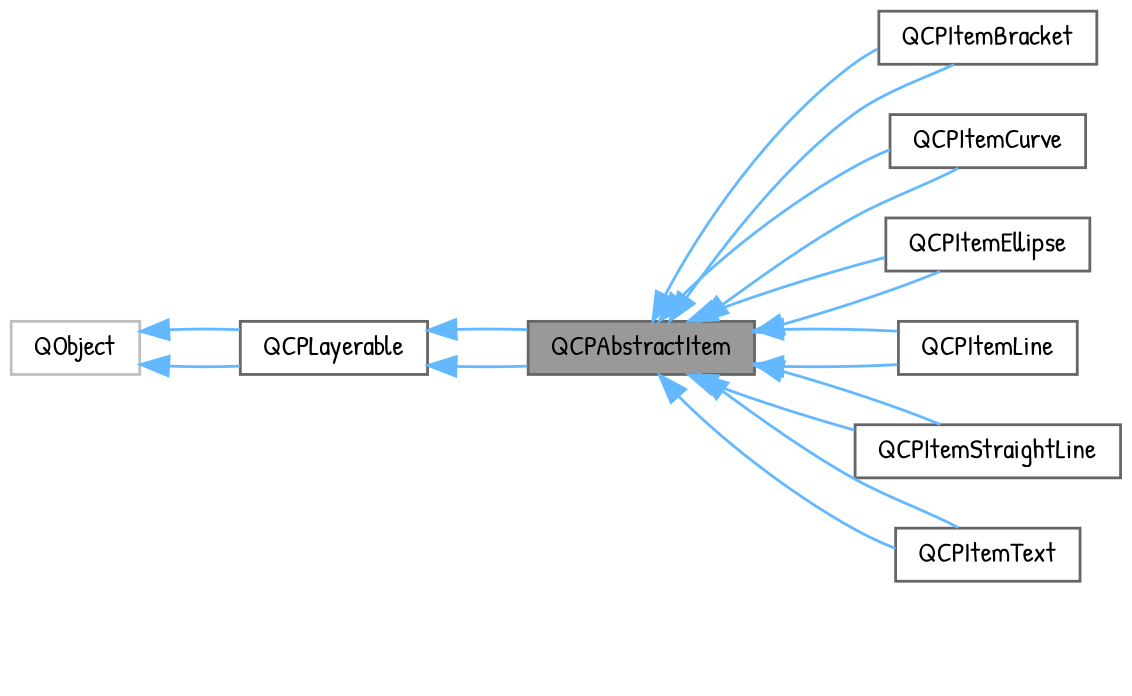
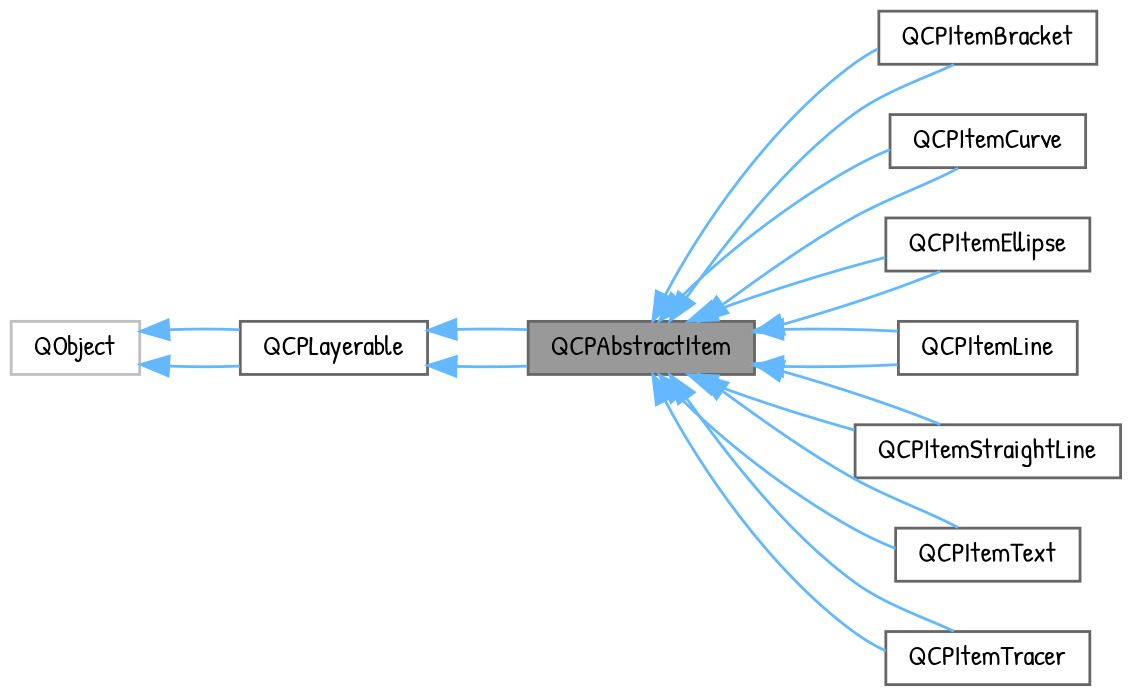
none -> (988, 658)
